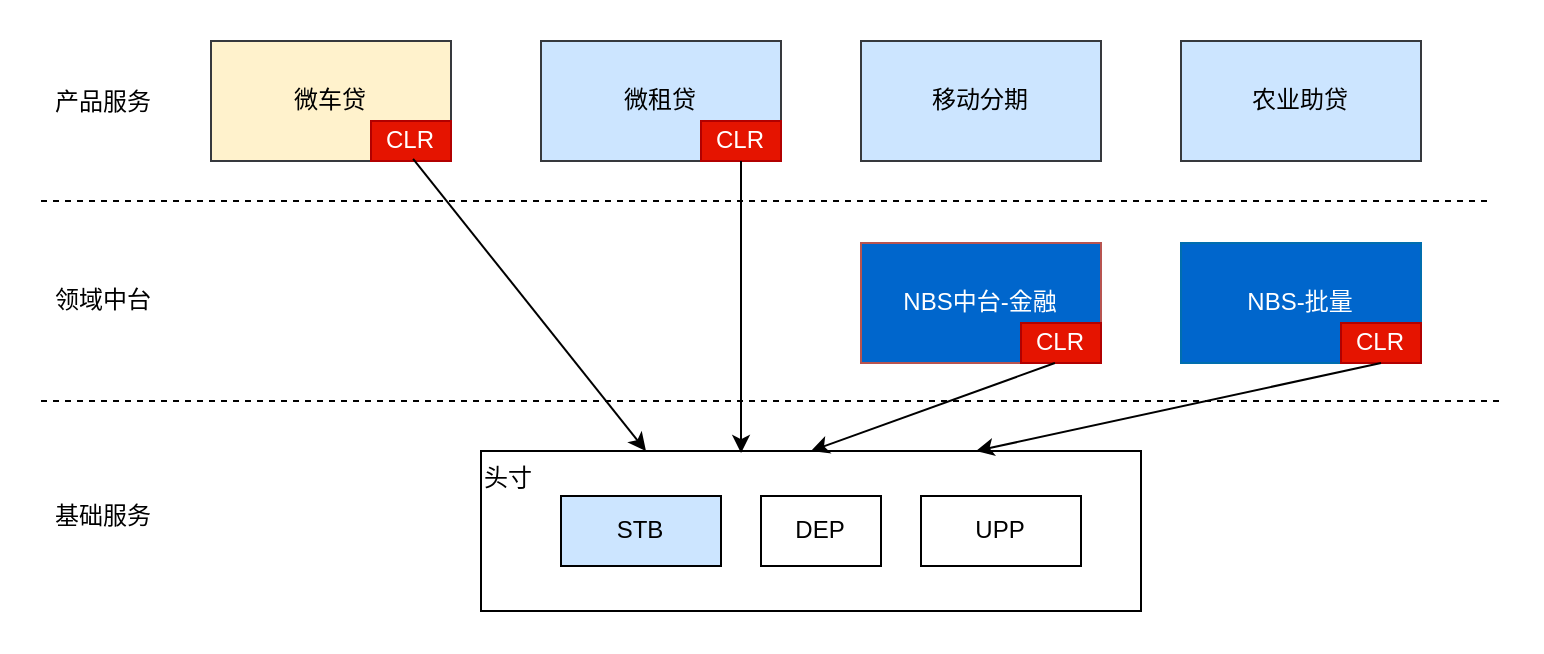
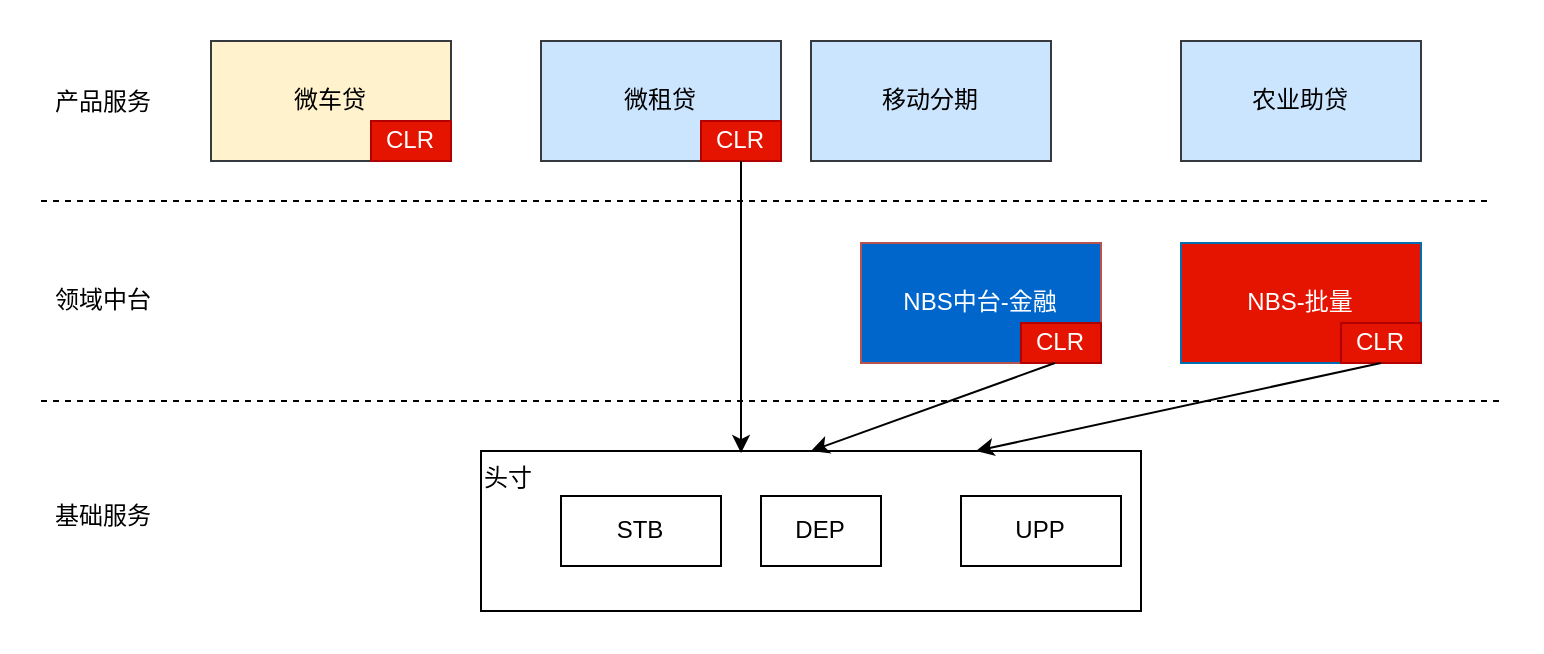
(981, 101) -> (931, 101)
(527, 302) -> none
(1301, 303) -> (1301, 303)
(641, 531) -> (641, 531)
(1001, 531) -> (1041, 531)
